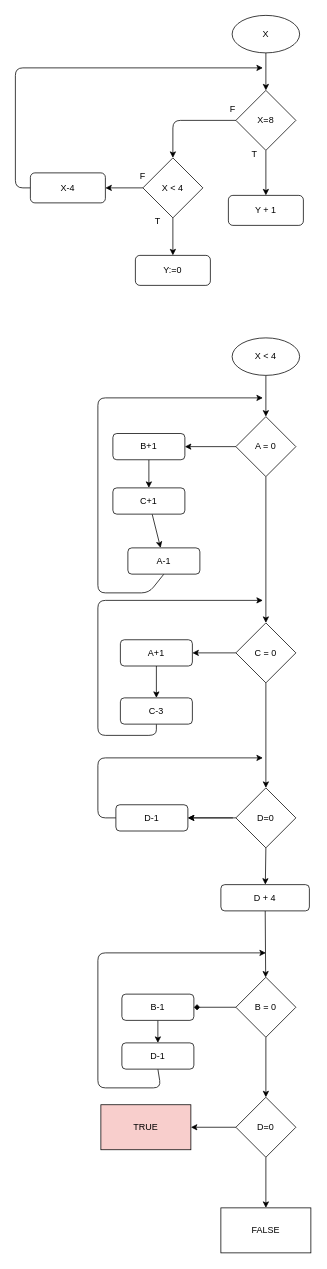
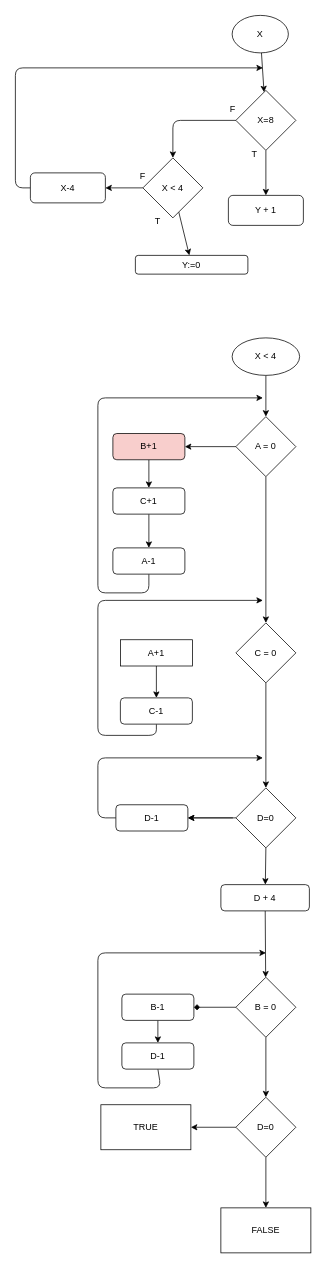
(266, 34) -> (260, 34)
(173, 270) -> (192, 265)
(149, 447) -> (149, 447)
(164, 561) -> (149, 561)
(156, 653) -> (156, 653)
(199, 653) -> none
(156, 711) -> (156, 711)
(146, 1127) -> (146, 1127)
